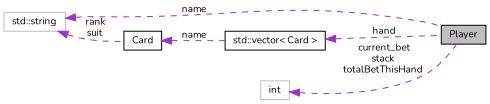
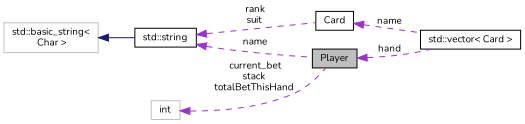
(35, 22) -> (166, 38)
(388, 37) -> (400, 55)
none -> (51, 38)
